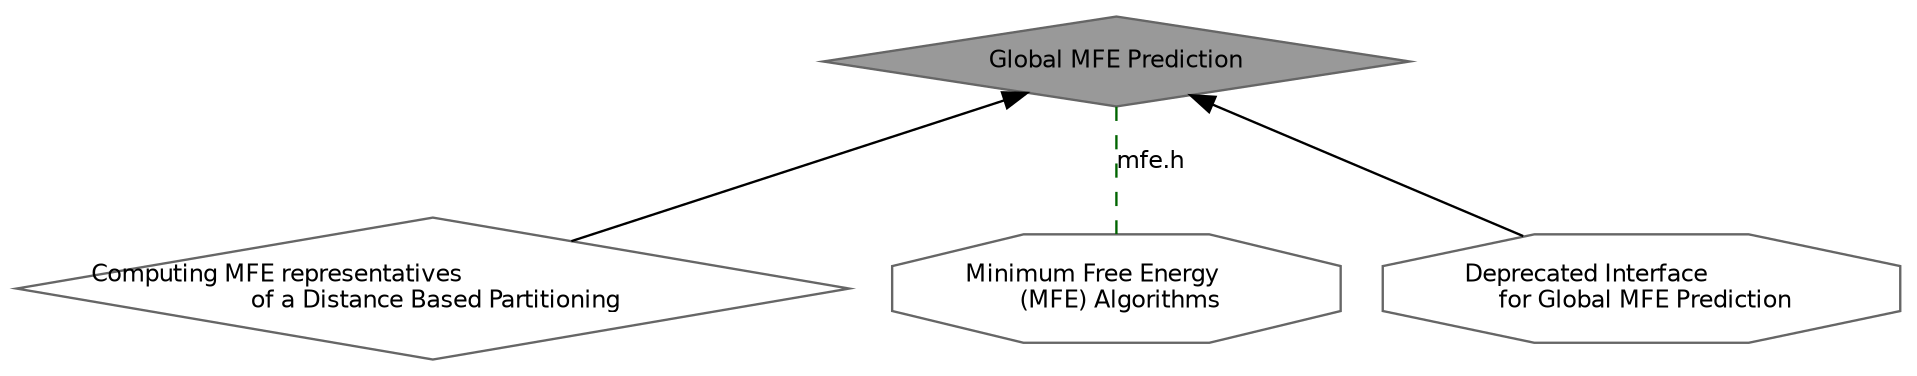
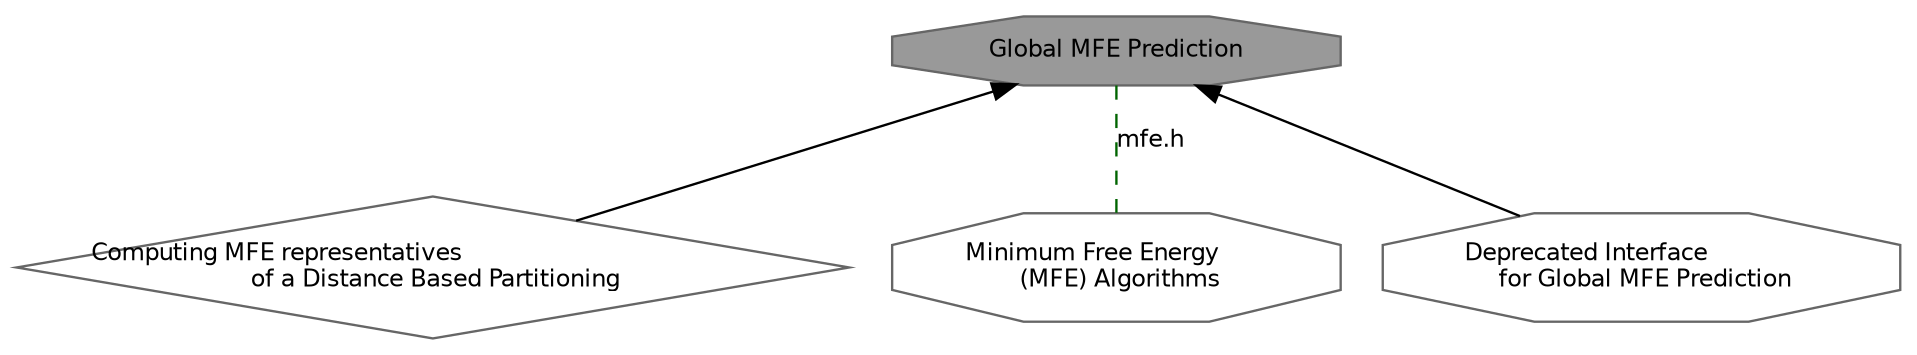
(1116, 61) -> (1116, 51)
